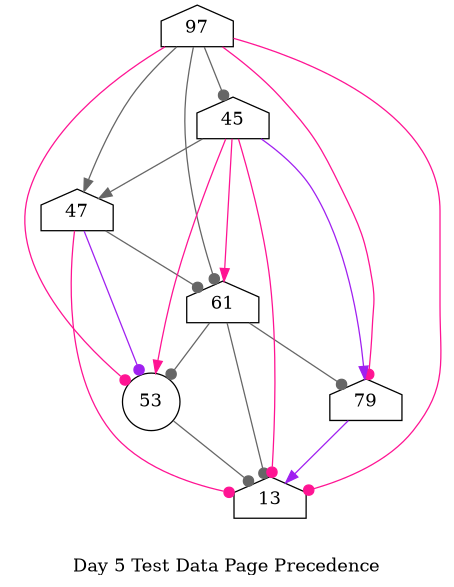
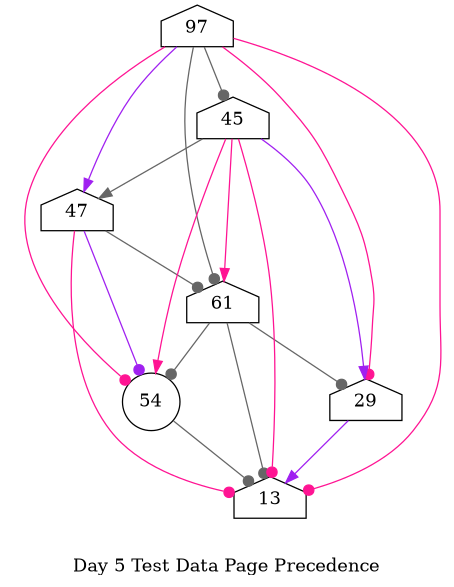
(124, 107) -> (124, 107)
(151, 402) -> (151, 402)
(366, 402) -> (366, 402)
